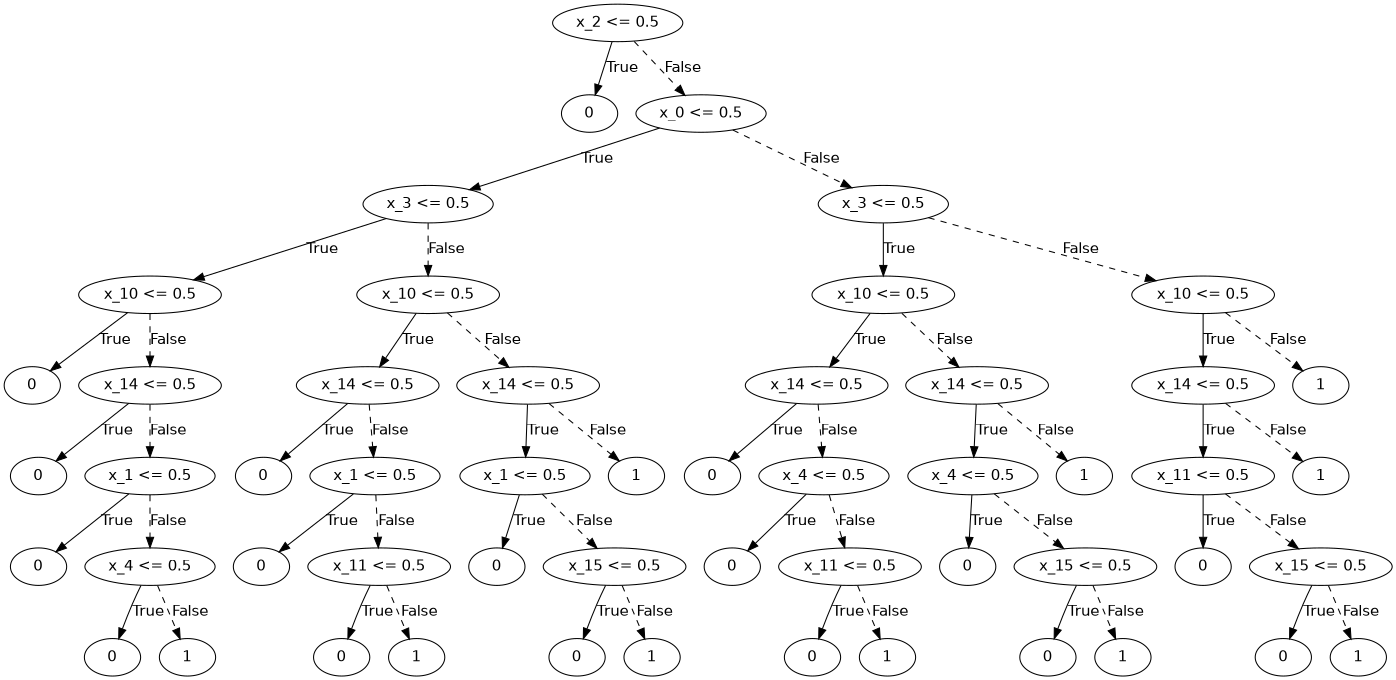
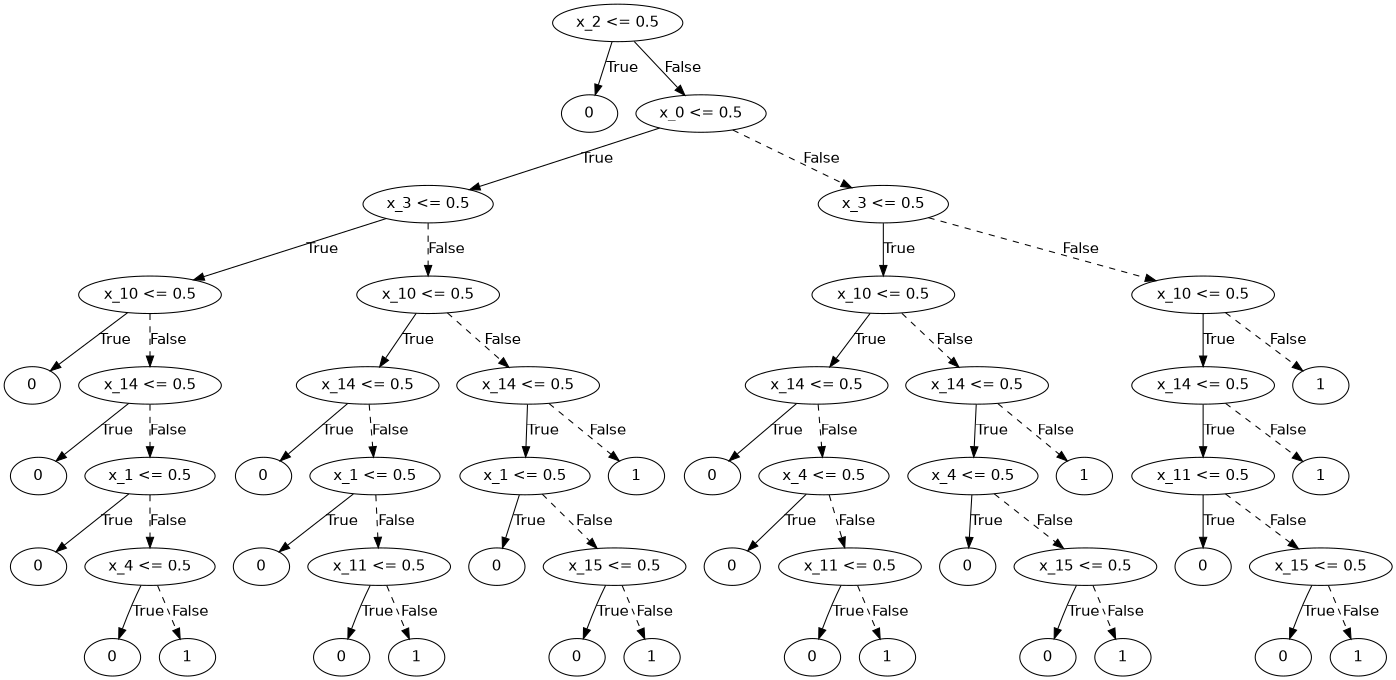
(656, 65) -> (656, 65)
